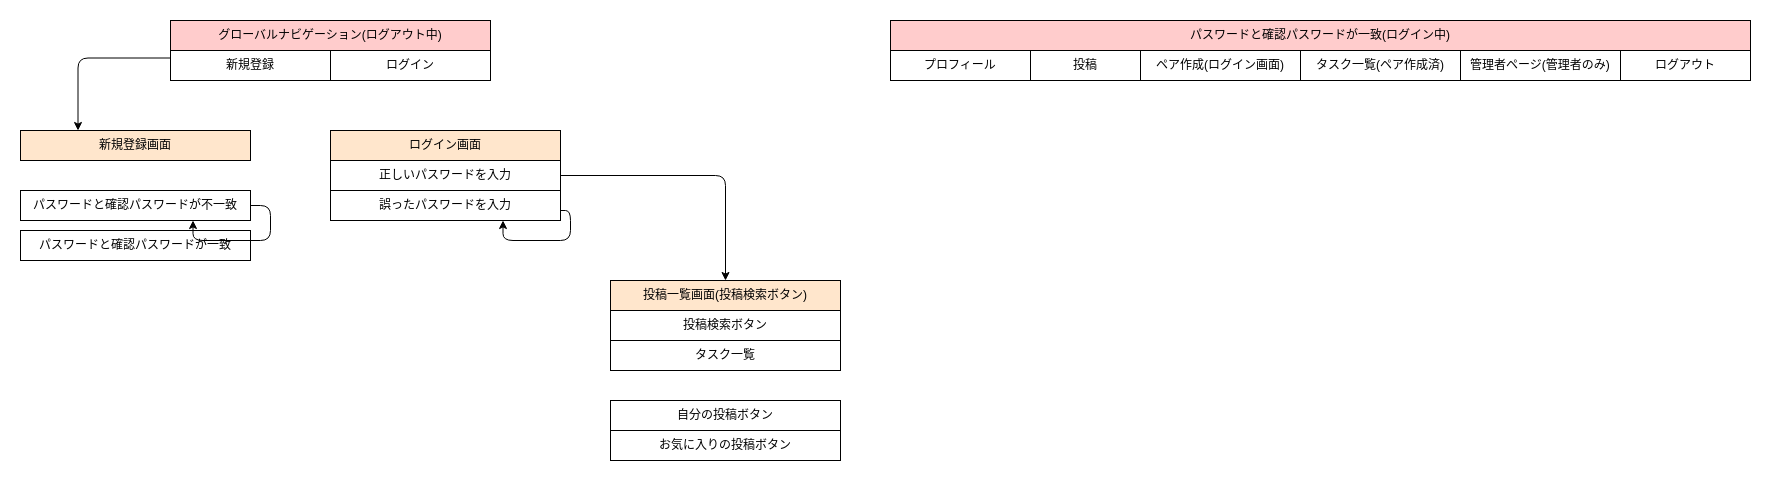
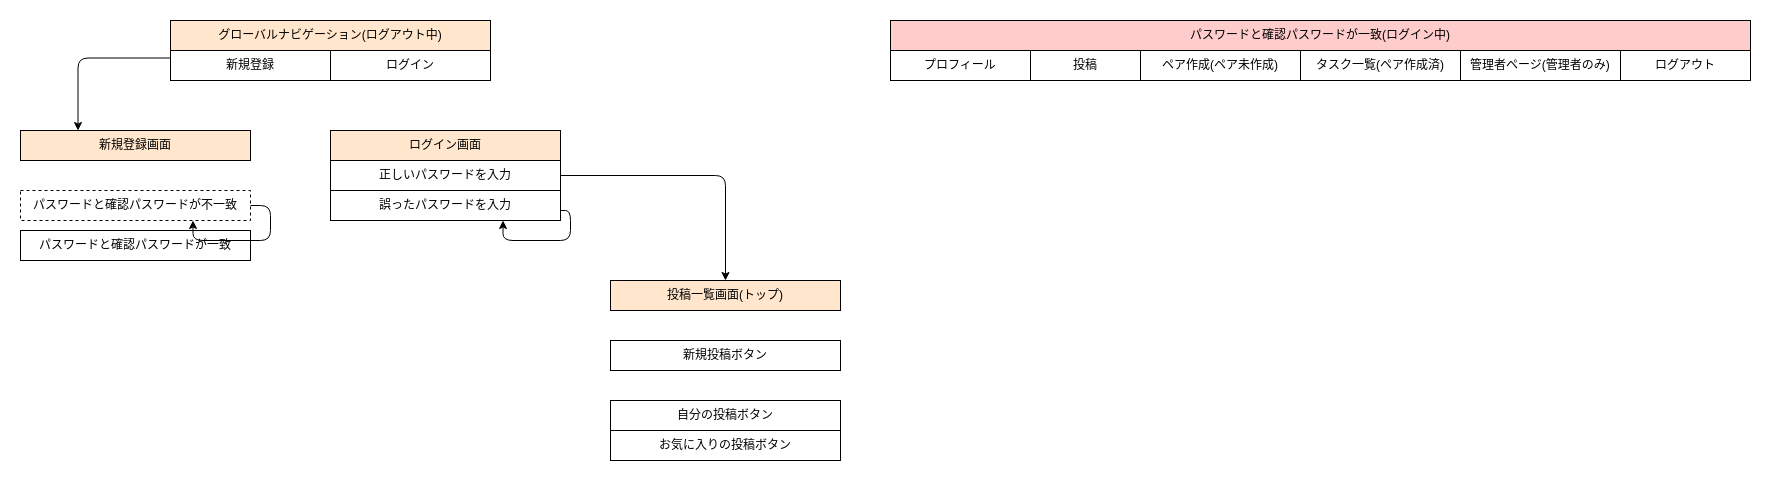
(331, 36) -> (331, 36)
(1221, 66) -> (1221, 66)
(136, 206) -> (136, 206)
(726, 296) -> (726, 296)
(726, 326) -> none
(726, 356) -> (726, 356)
